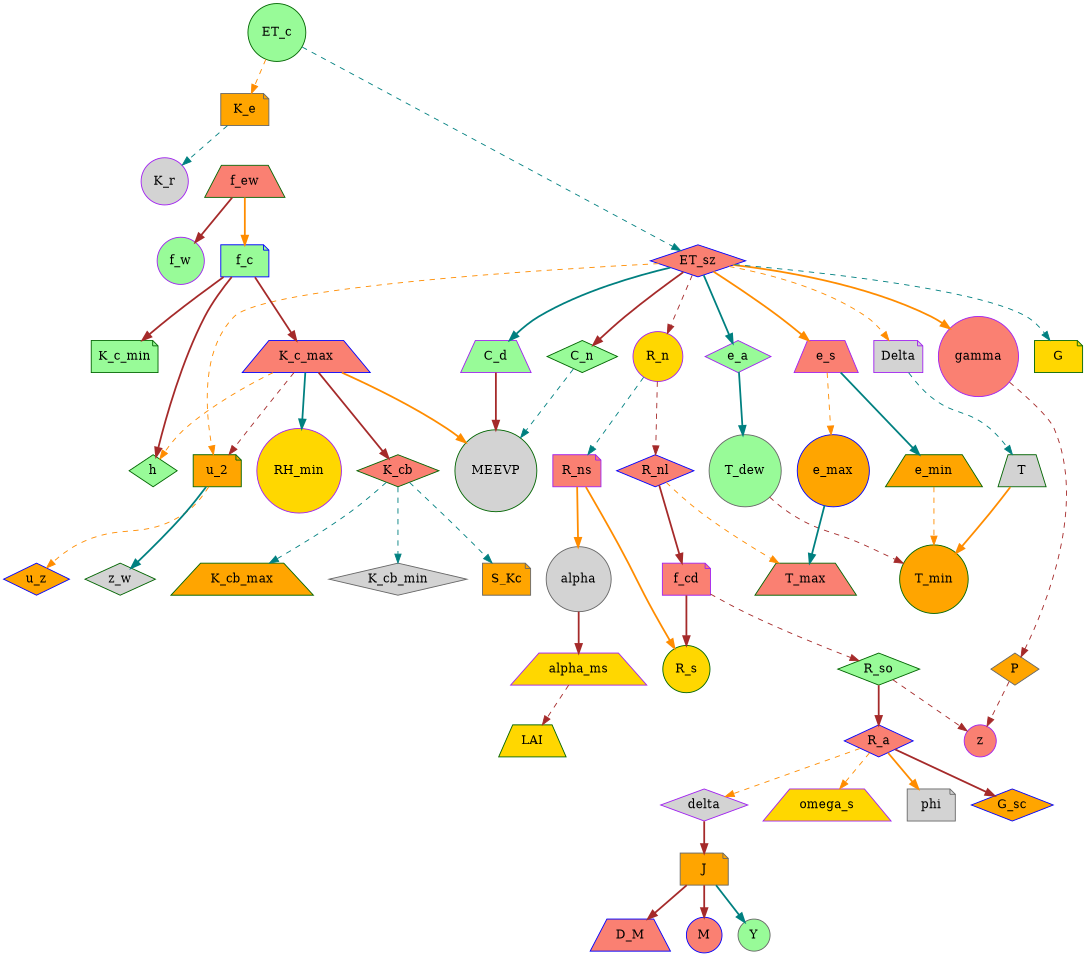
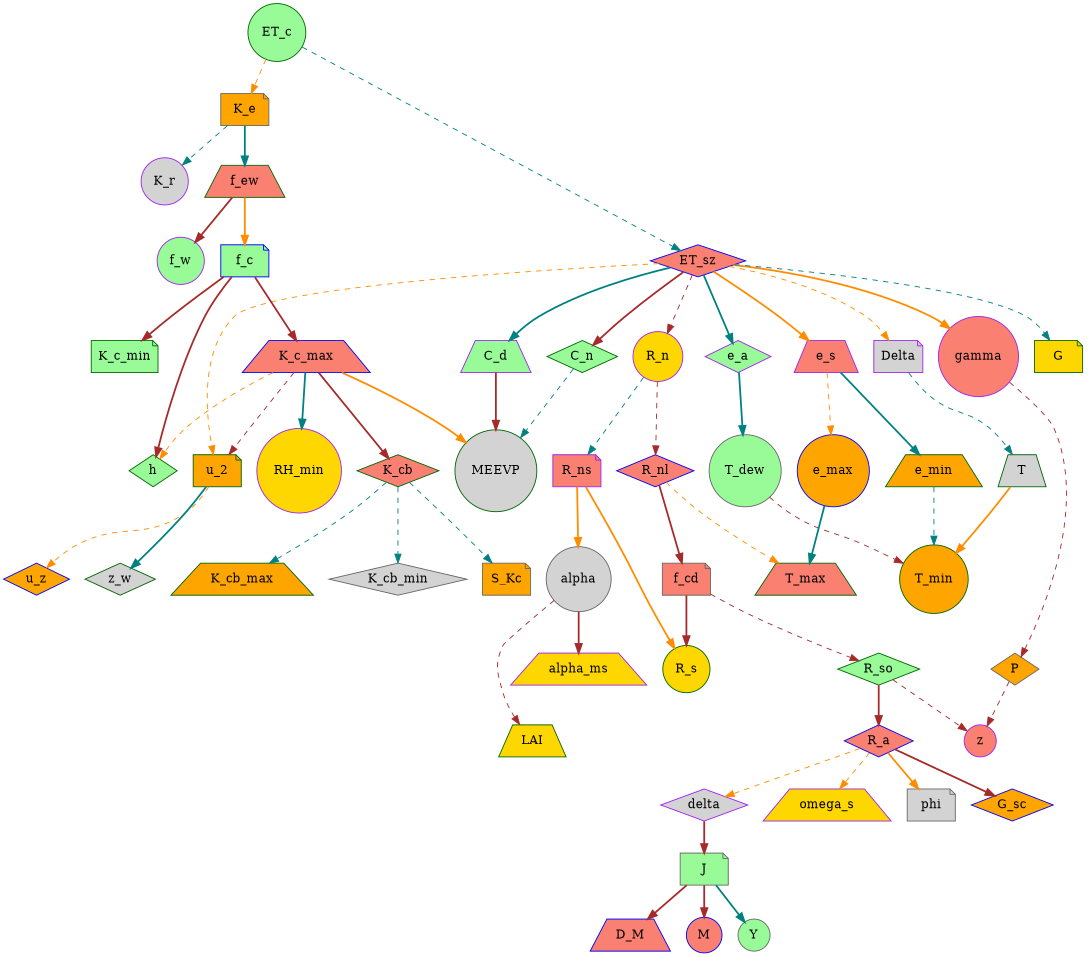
none -> (245, 141)
(934, 511) -> (934, 511)
(686, 579) -> (686, 579)
(558, 701) -> (502, 649)
(704, 869) -> (704, 869)
